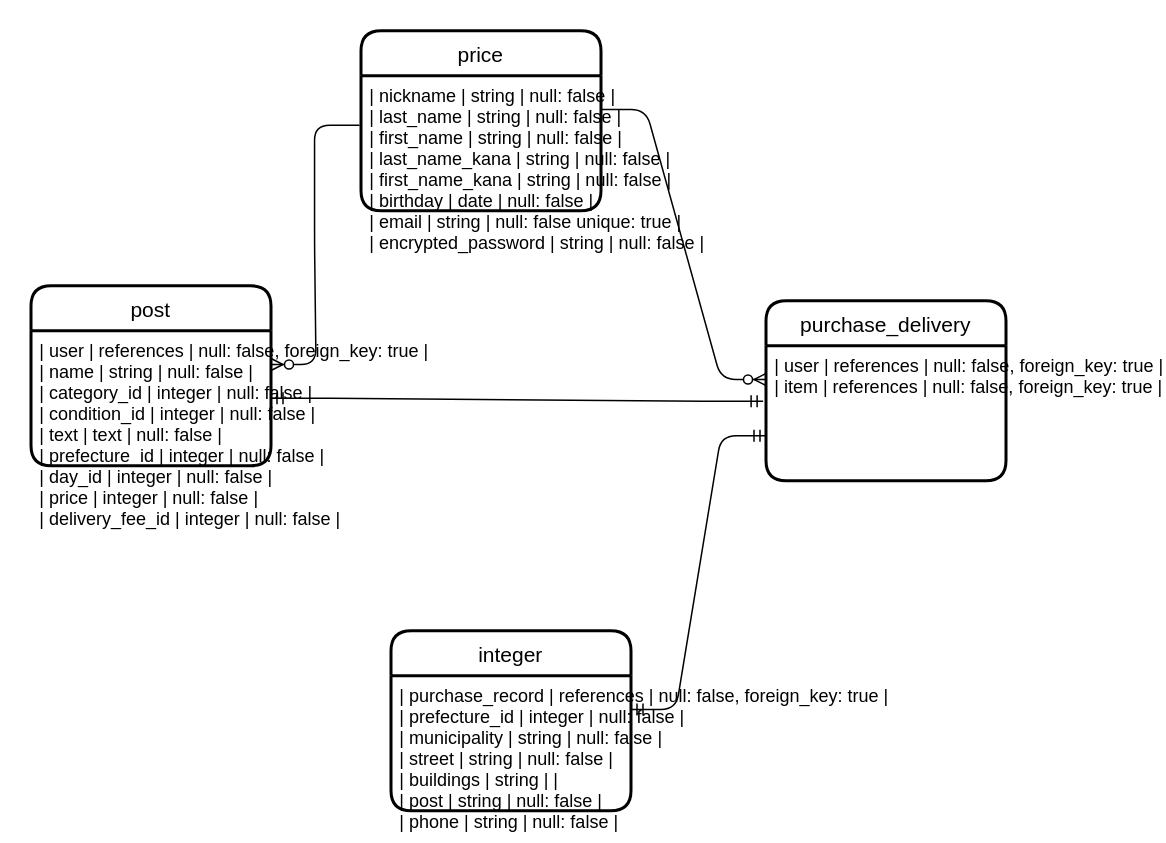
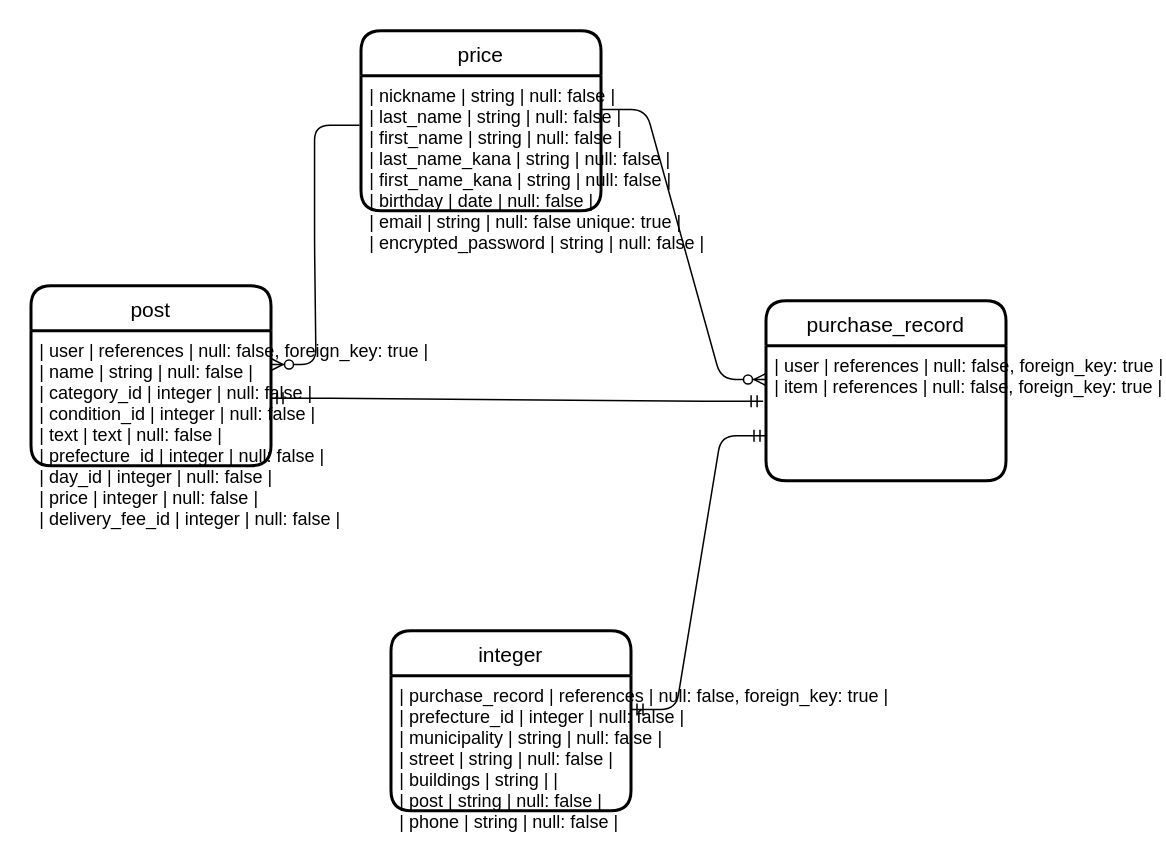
(885, 325) -> (885, 325)
